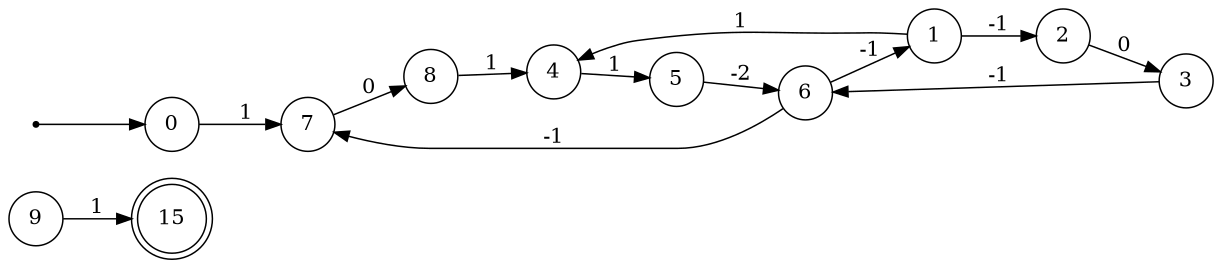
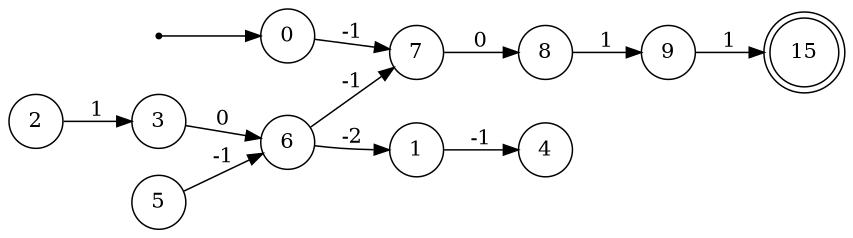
(741, 22) -> (481, 139)
(991, 36) -> none
(1125, 46) -> (97, 110)
(870, 50) -> (352, 137)
(485, 74) -> (600, 52)
(741, 74) -> (223, 157)
(608, 75) -> none
(999, 76) -> (223, 119)
(247, 113) -> (352, 32)
